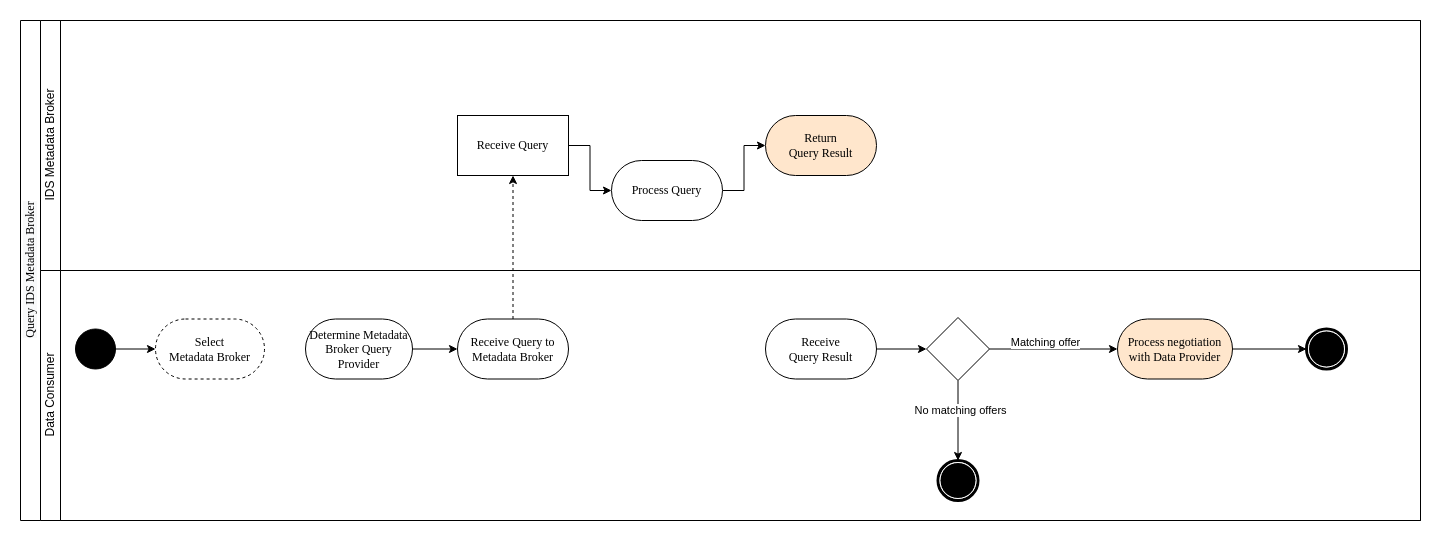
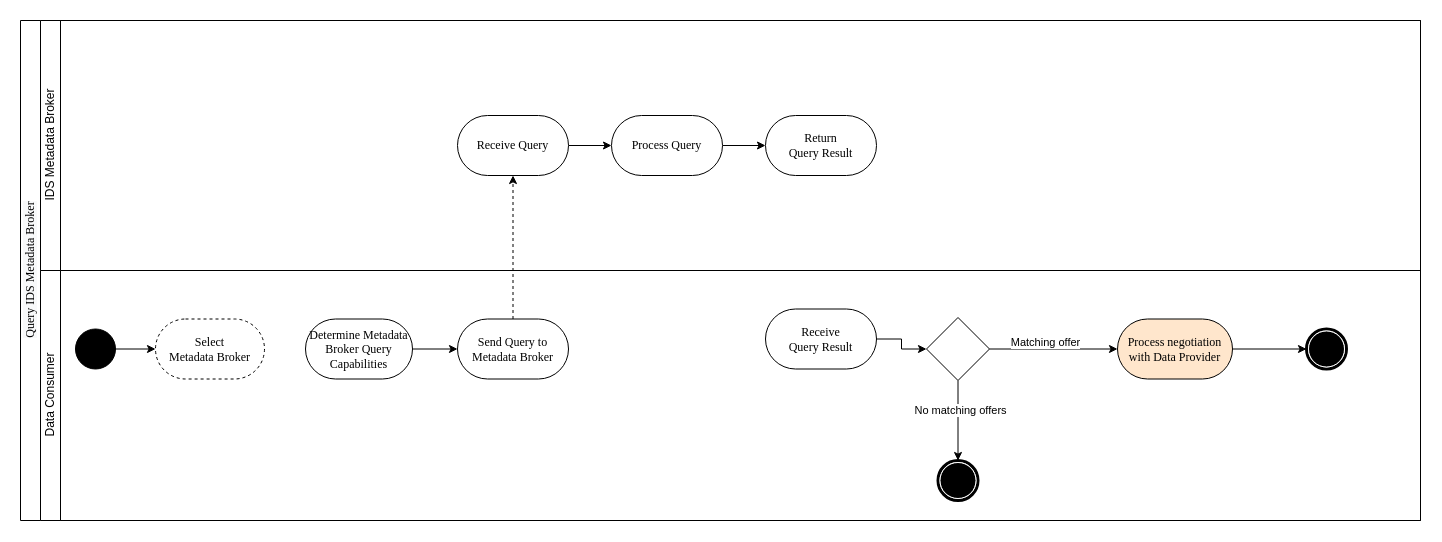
(513, 146) -> (513, 146)
(821, 146) -> (821, 146)
(667, 191) -> (667, 146)
(821, 349) -> (821, 339)
(359, 350) -> (359, 350)
(513, 350) -> (513, 350)
